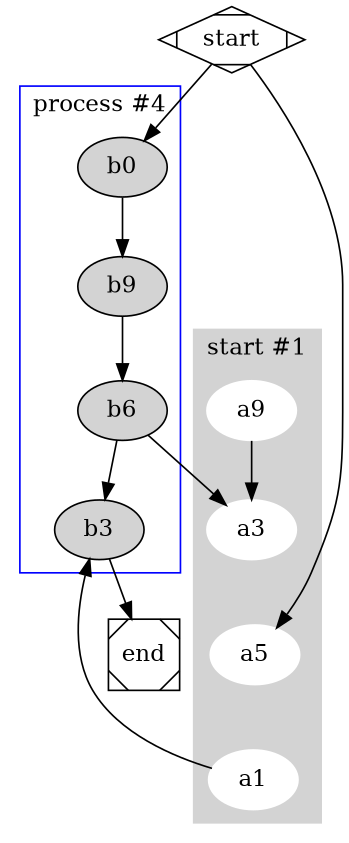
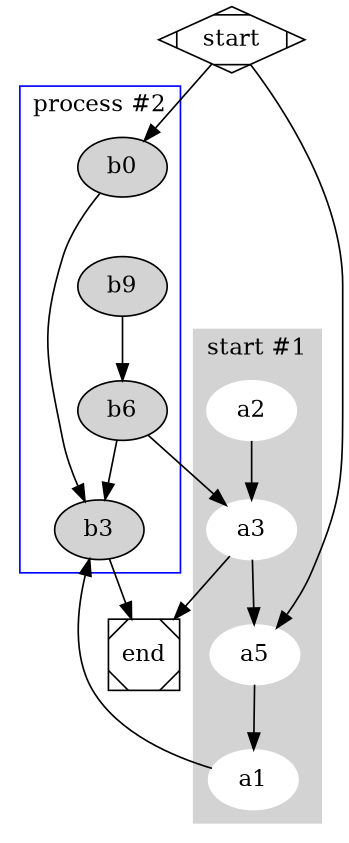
(100, 105) -> (100, 105)
(123, 219) -> (48, 336)
(252, 411) -> (252, 411)
none -> (208, 581)
none -> (253, 584)
none -> (254, 709)
